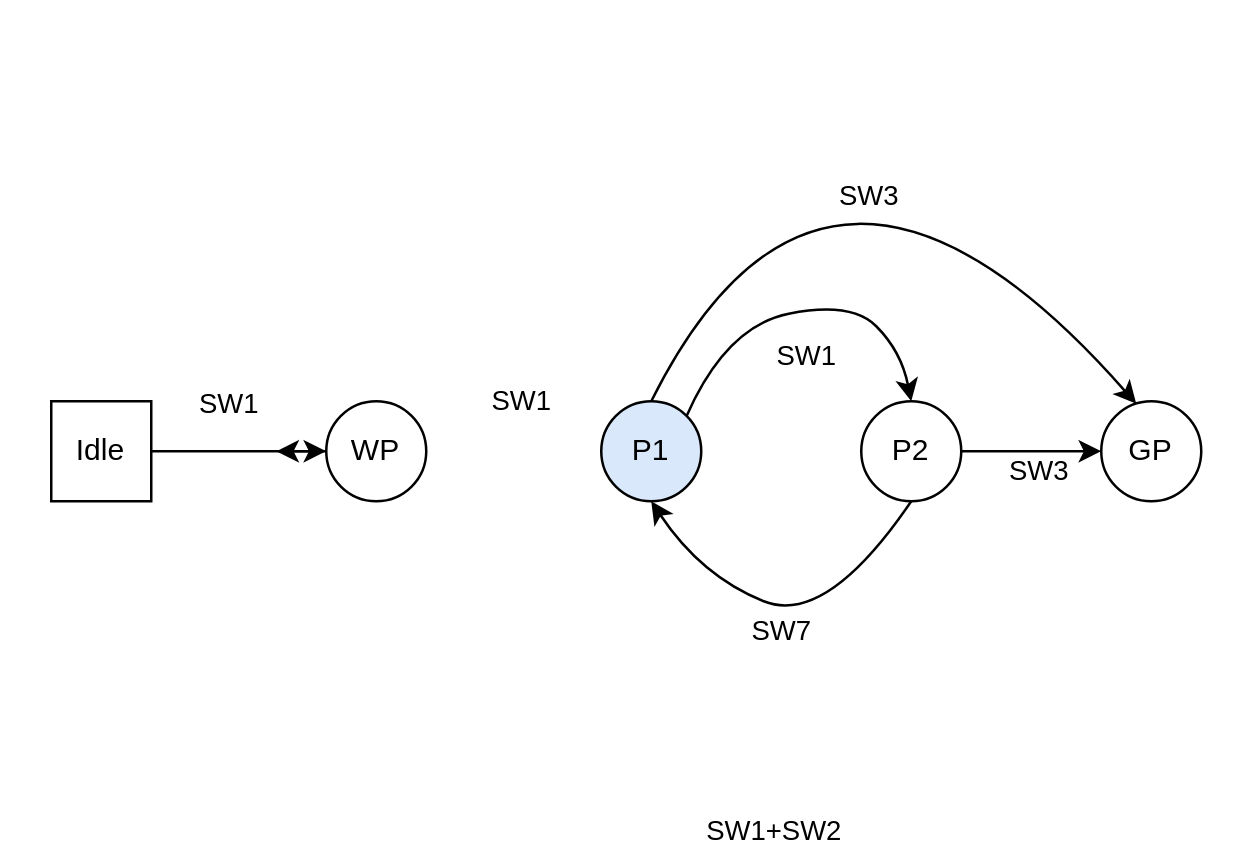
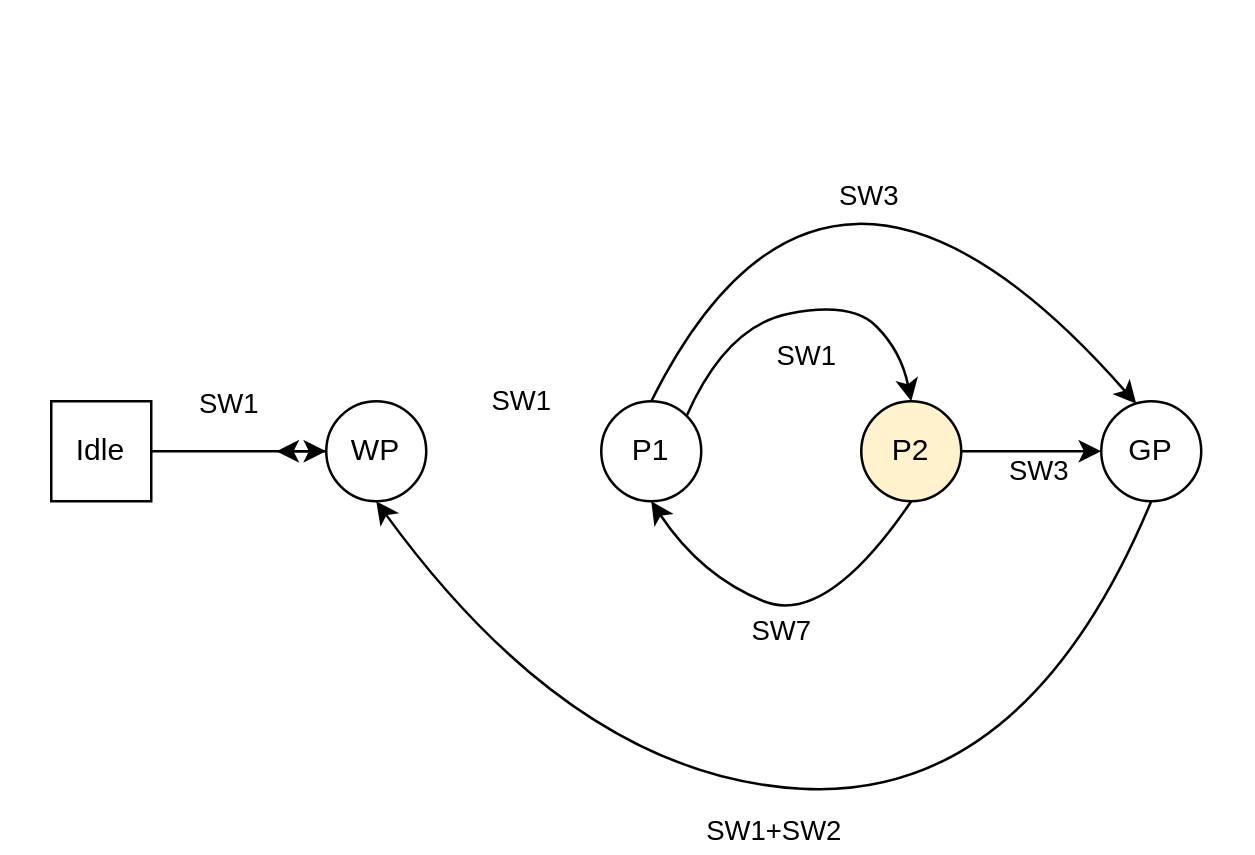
(651, 451) -> (651, 451)
(911, 451) -> (911, 451)
none -> (787, 787)
